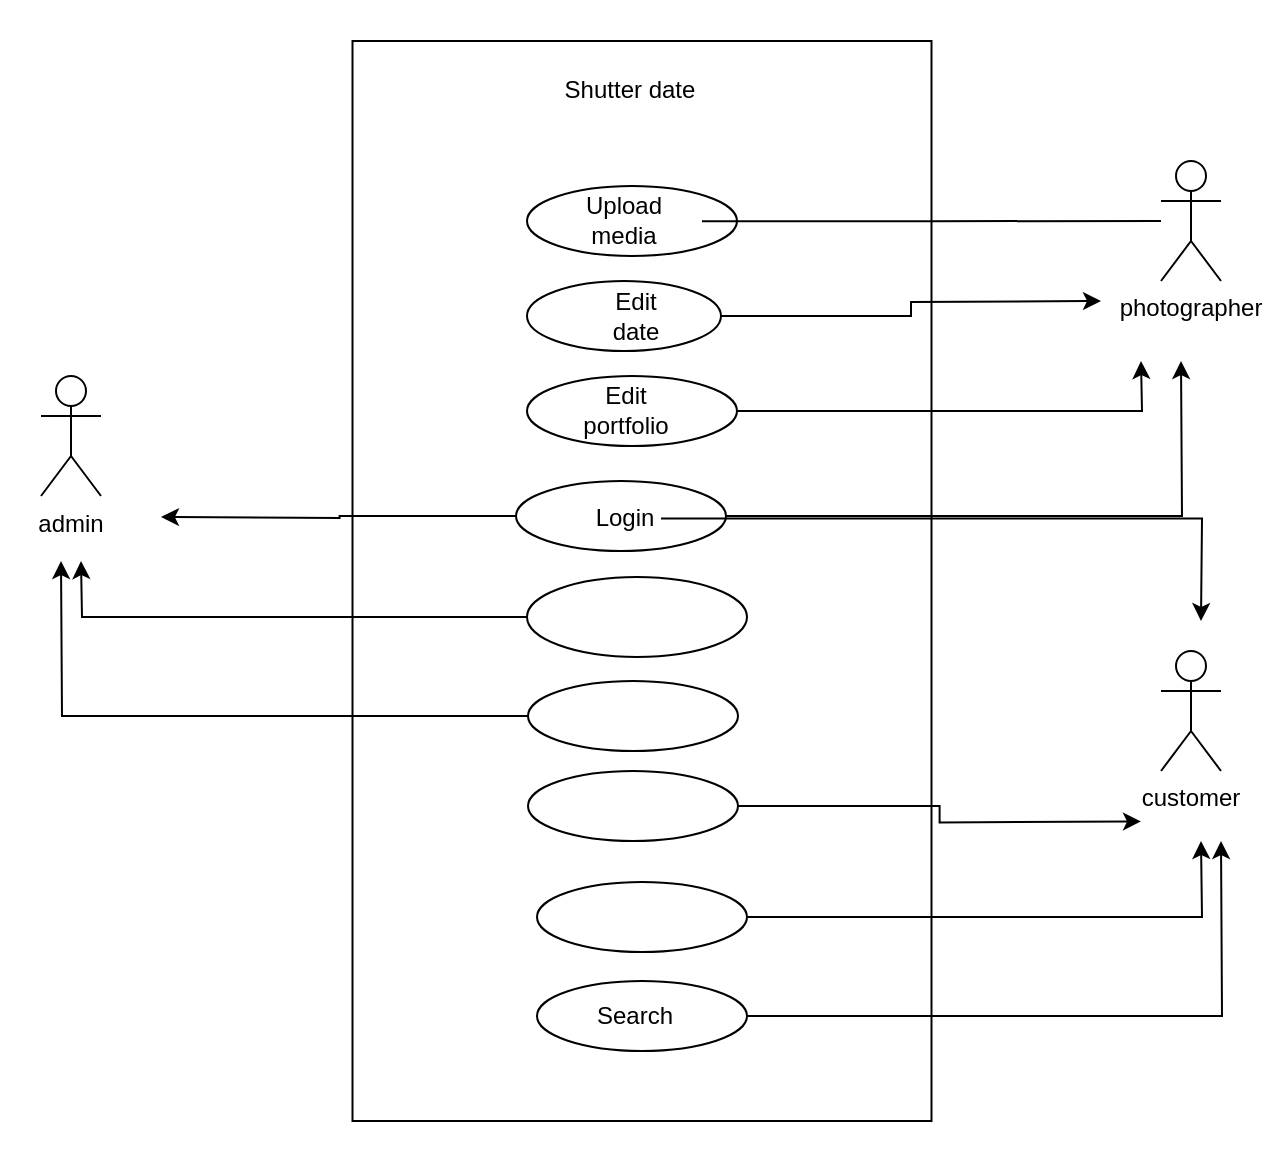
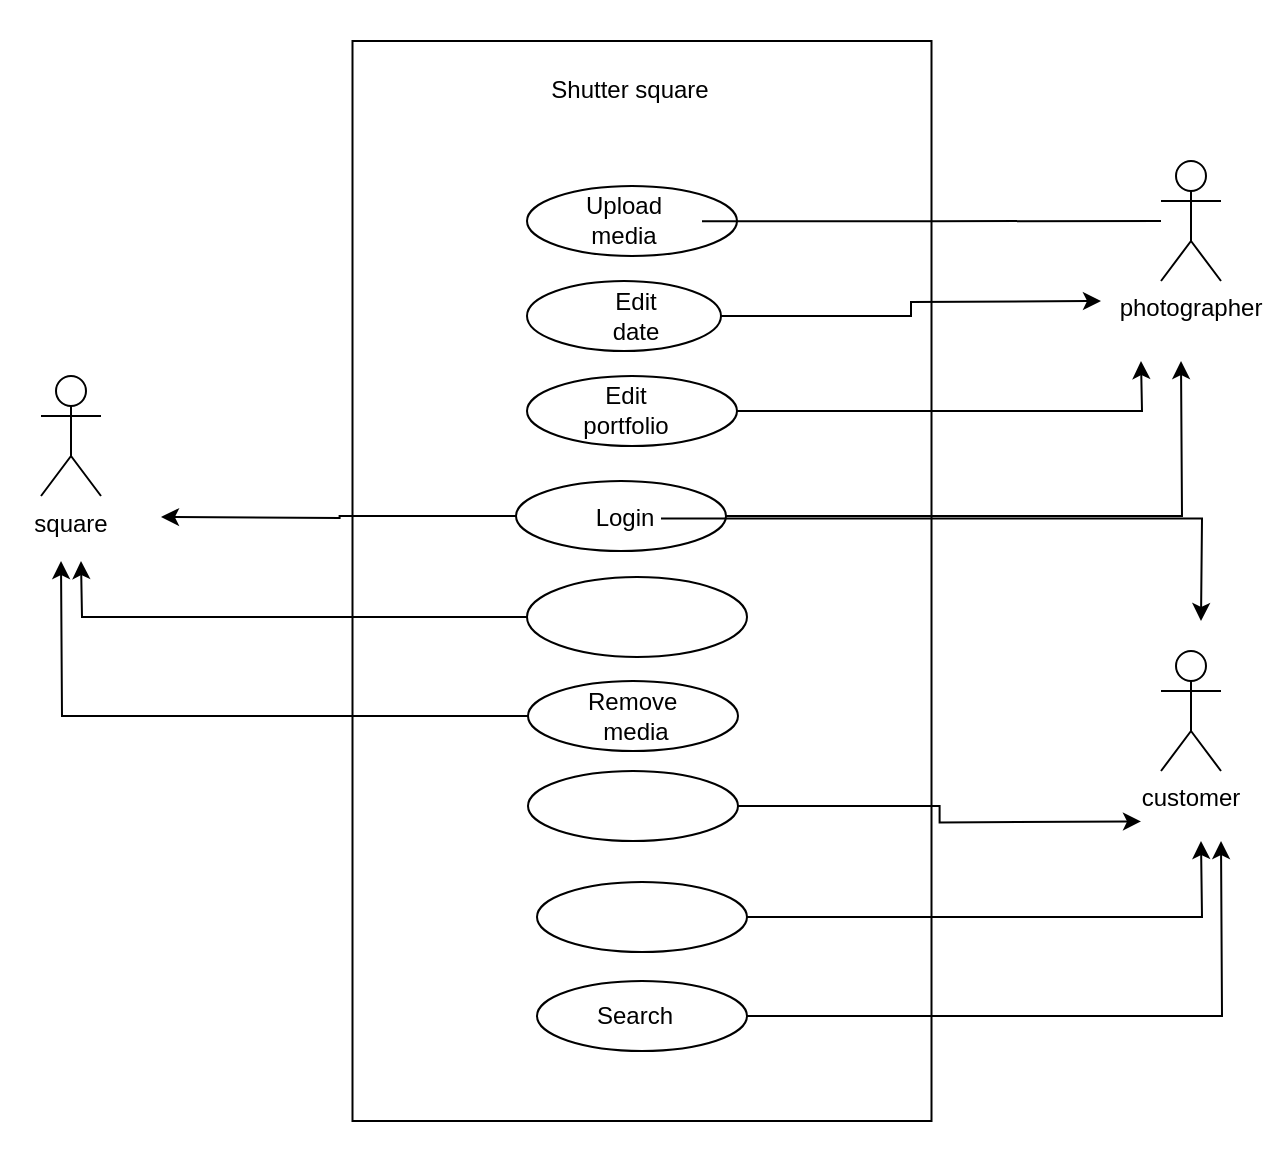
(631, 91) -> (631, 91)
(72, 525) -> (72, 525)
none -> (636, 716)
